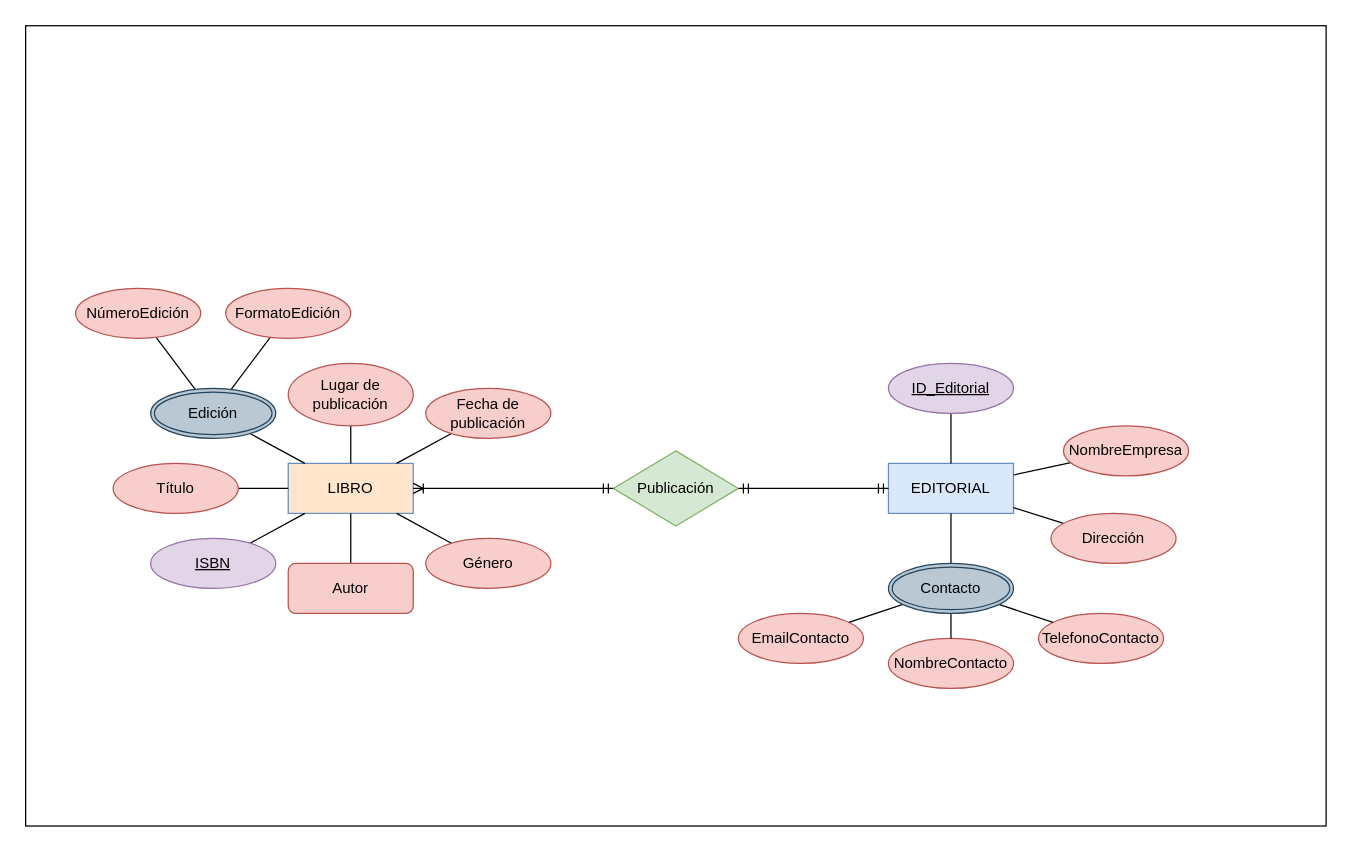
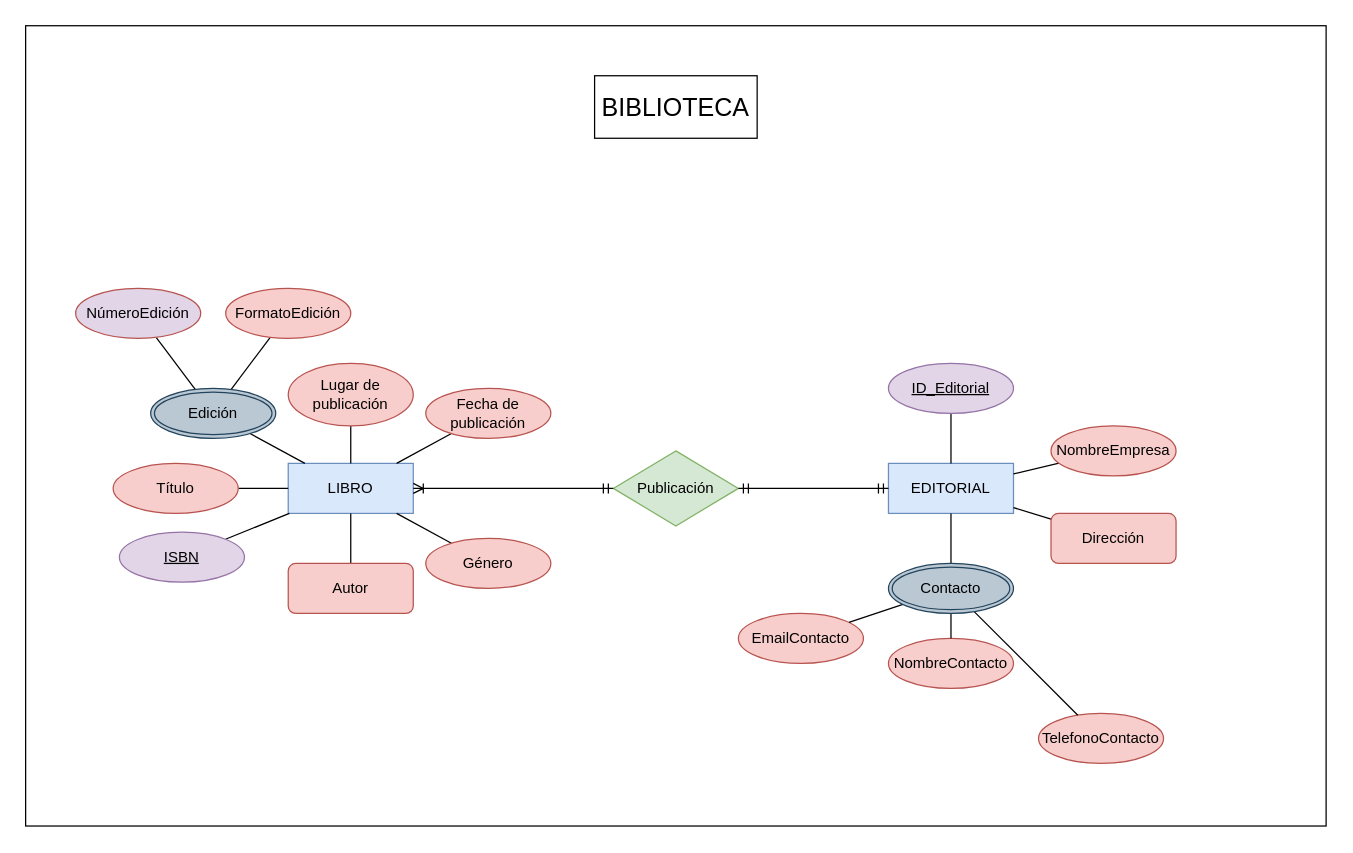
none -> (676, 107)
(138, 313) -> (138, 313)
(1126, 451) -> (1113, 451)
(351, 488) -> (351, 488)
(1113, 538) -> (1113, 538)
(213, 563) -> (182, 557)
(1101, 638) -> (1101, 738)
